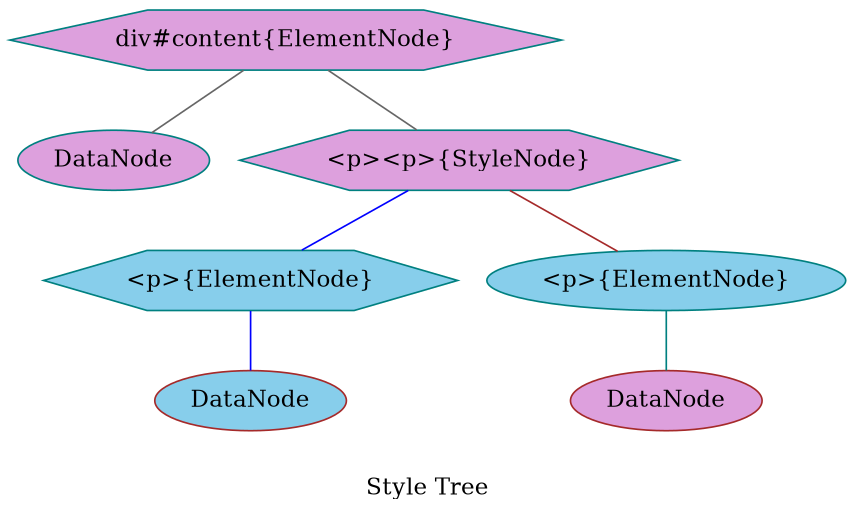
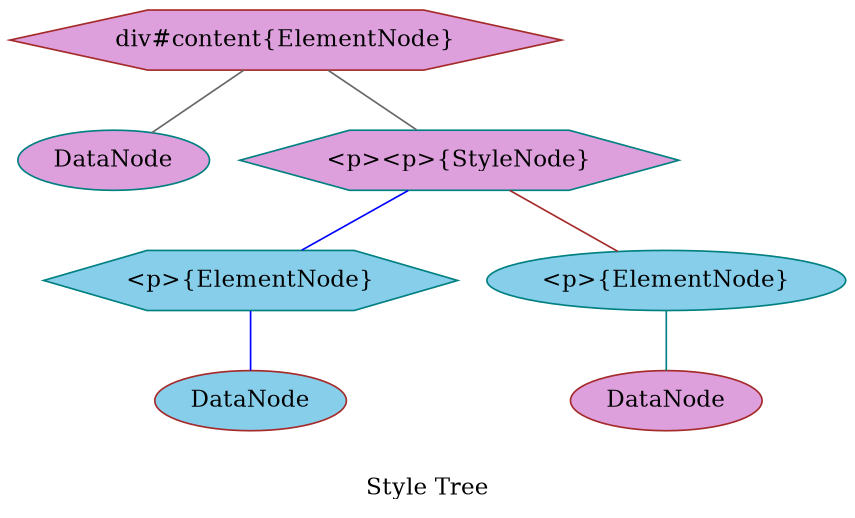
(286, 40) -> (286, 40)
